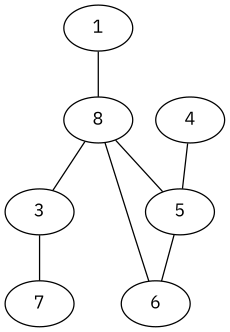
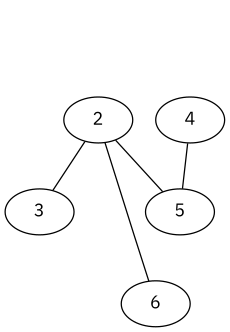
(98, 28) -> none
(98, 120) -> (98, 120)
(168, 258) -> none
(40, 304) -> none
